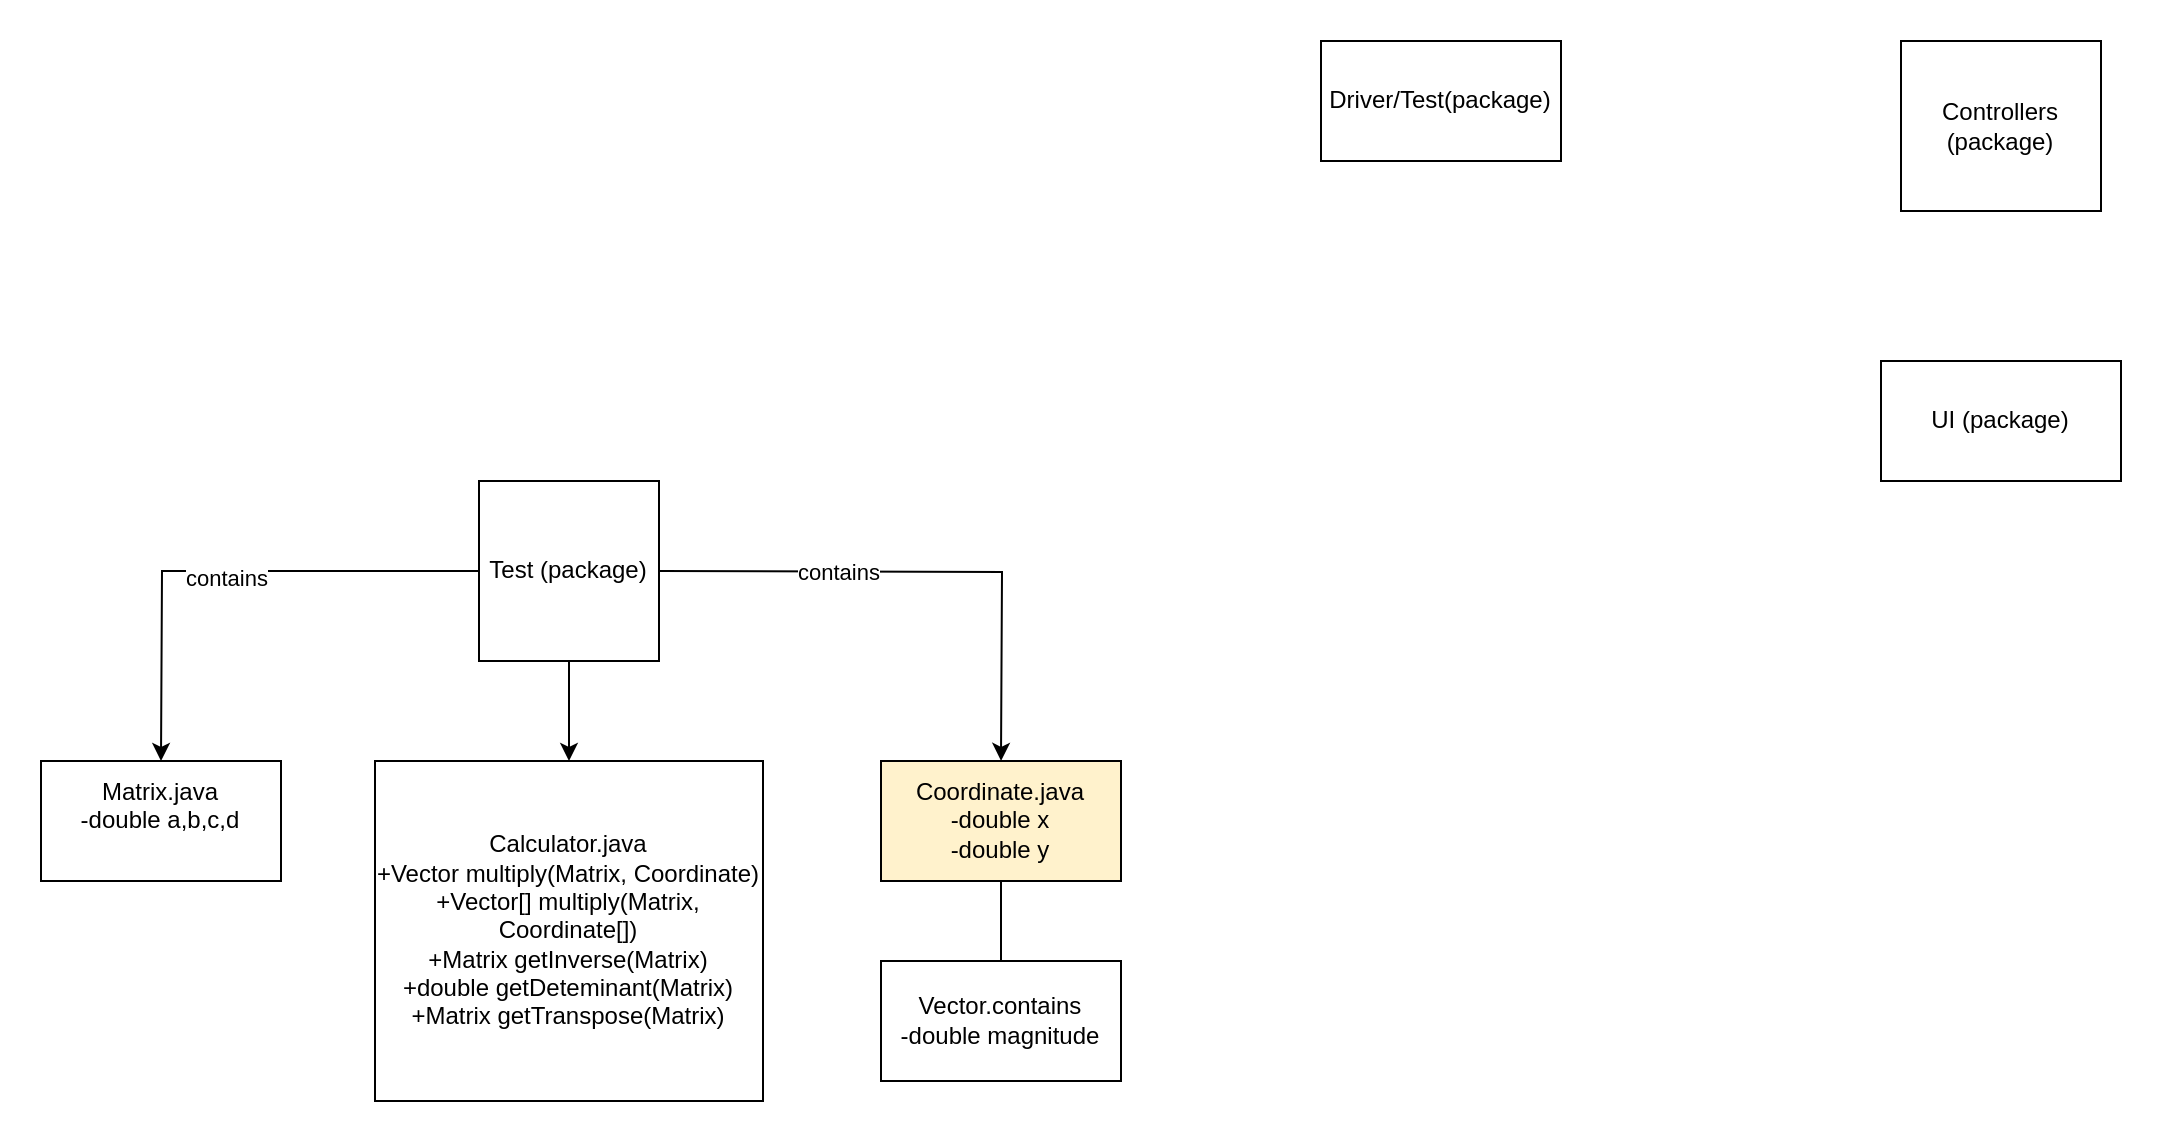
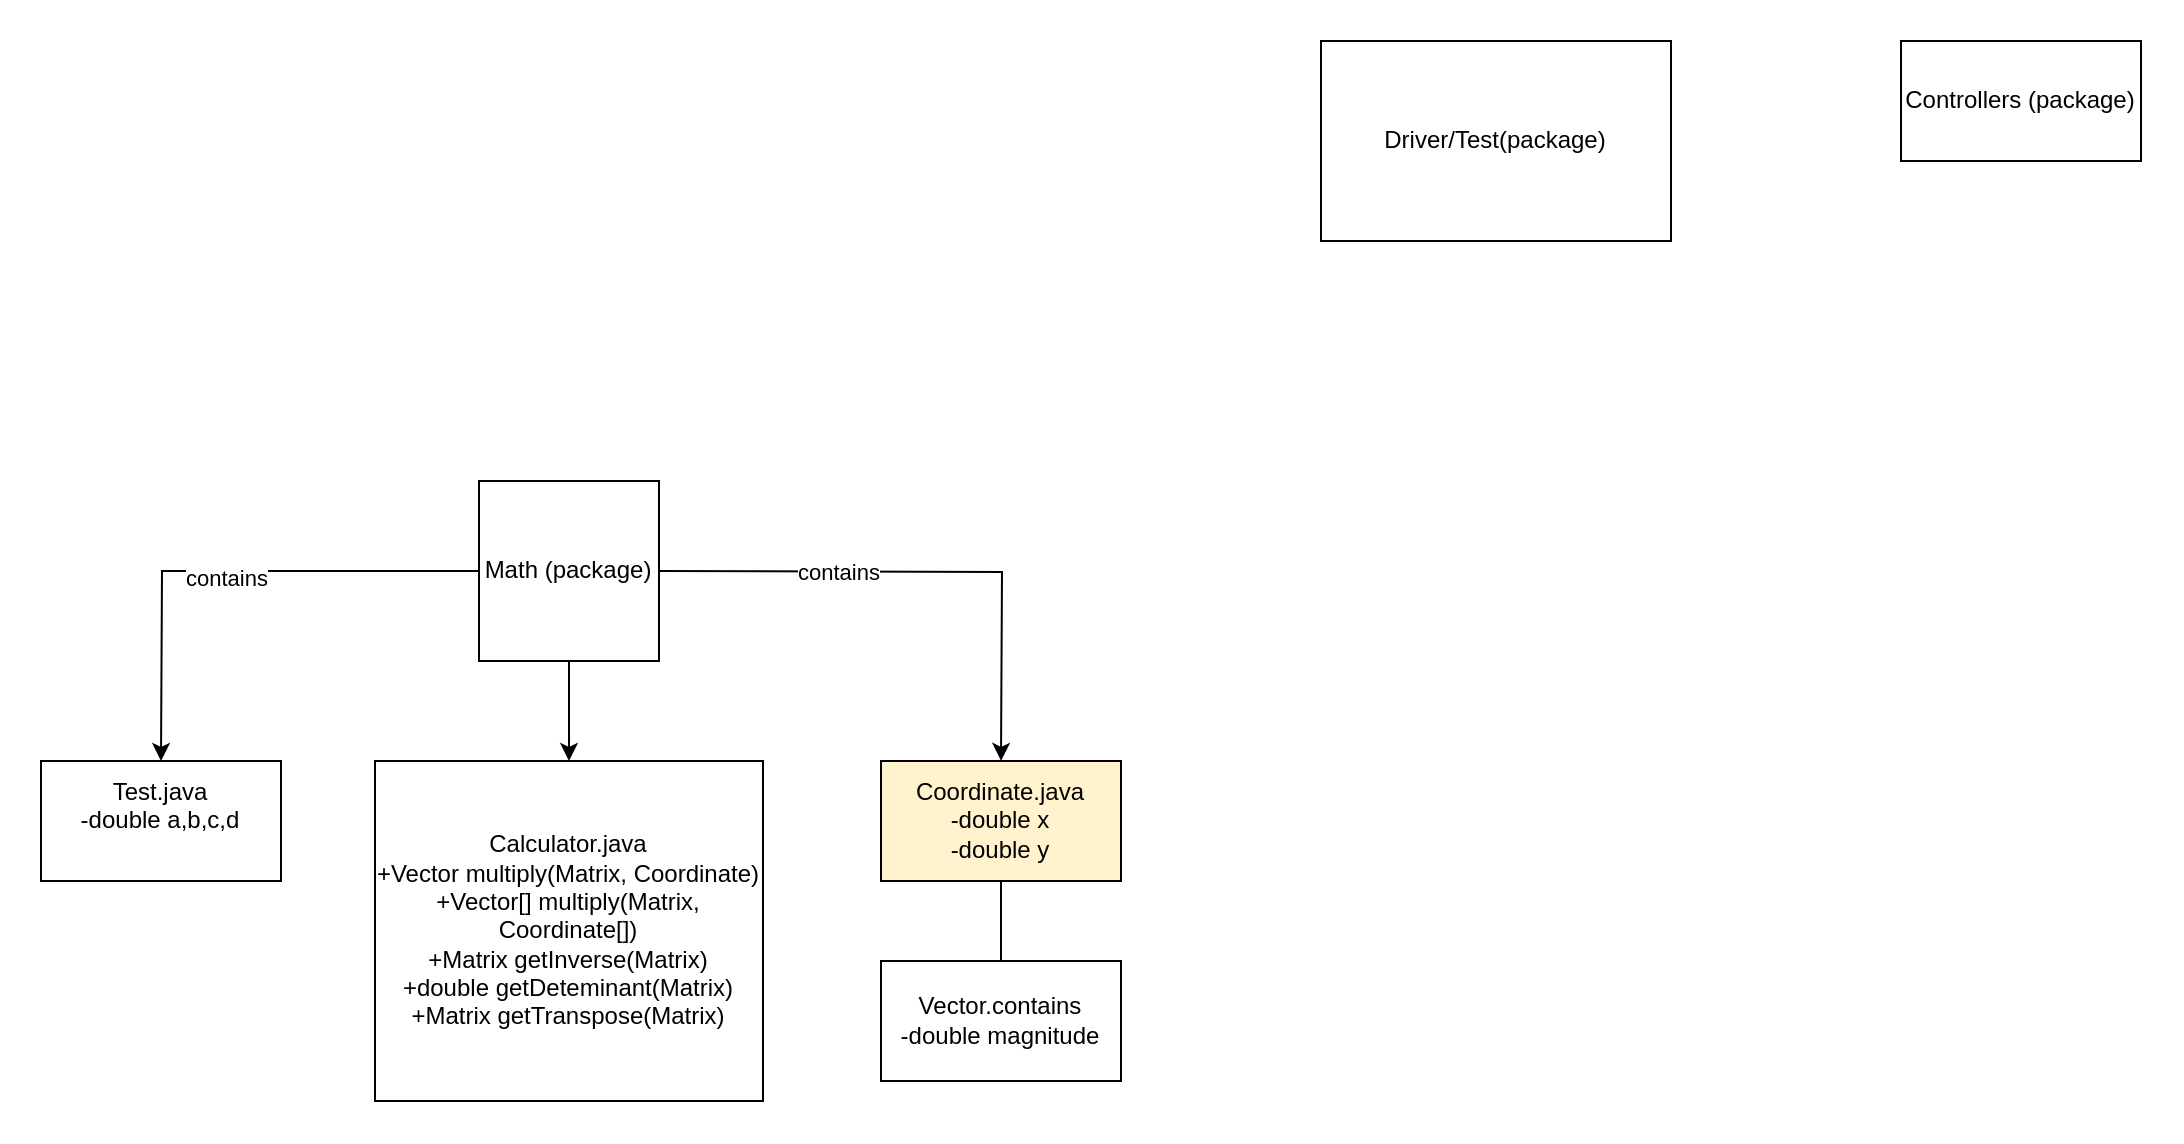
(1441, 101) -> (1496, 141)
(2001, 126) -> (2021, 101)
(2001, 421) -> none
(569, 571) -> (569, 571)
(161, 821) -> (161, 821)
